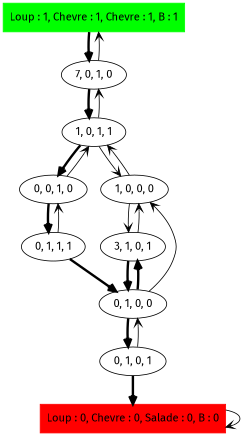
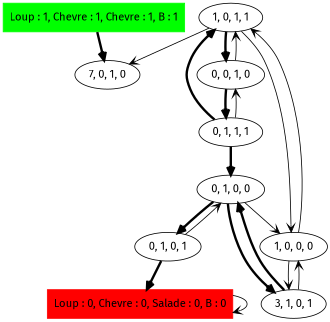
(99, 50) -> none
(89, 99) -> (187, 79)
